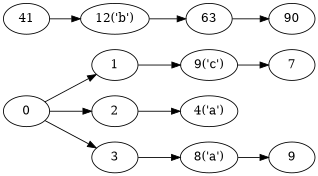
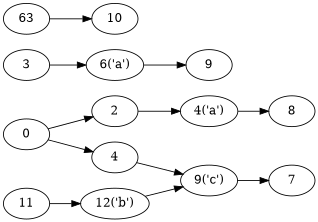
(27, 19) -> (27, 204)
(163, 19) -> (160, 193)
(292, 19) -> (115, 19)
(115, 65) -> (115, 157)
none -> (292, 111)
(67, 132) -> none
(209, 157) -> (115, 65)
